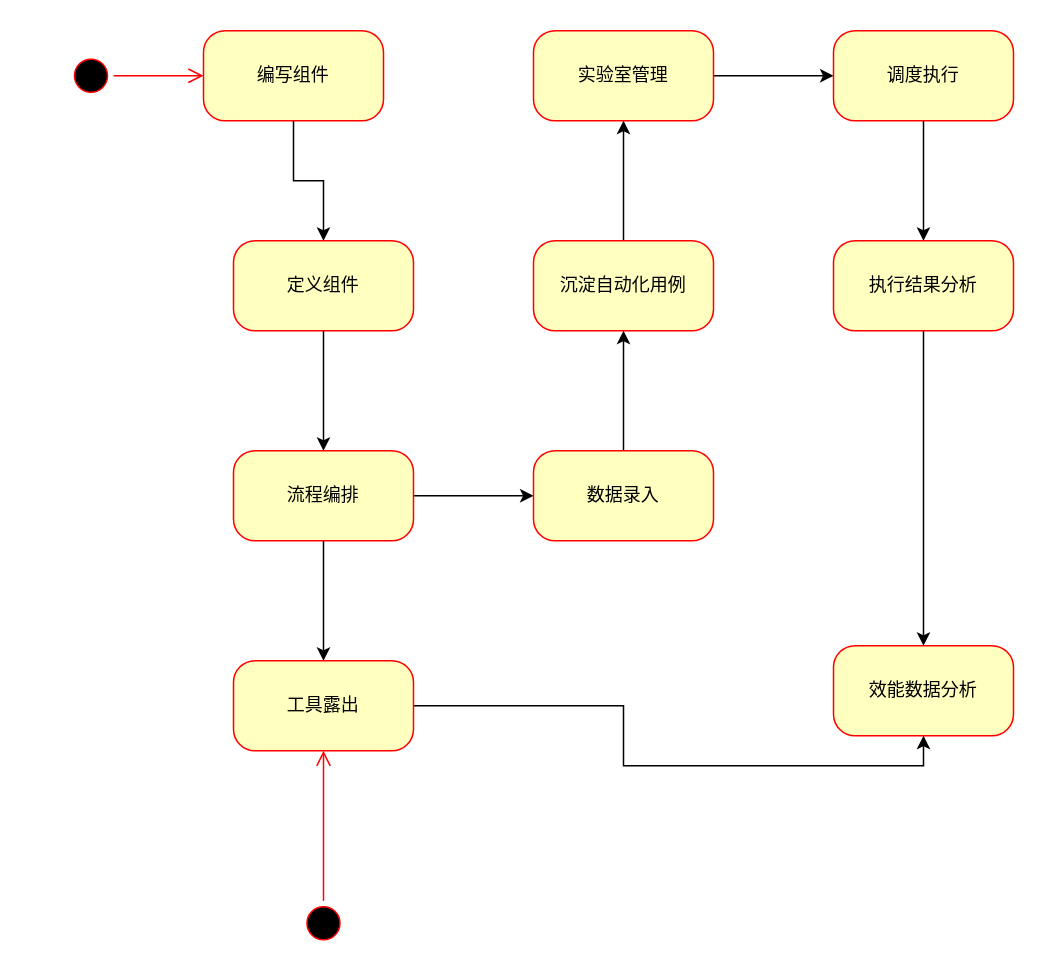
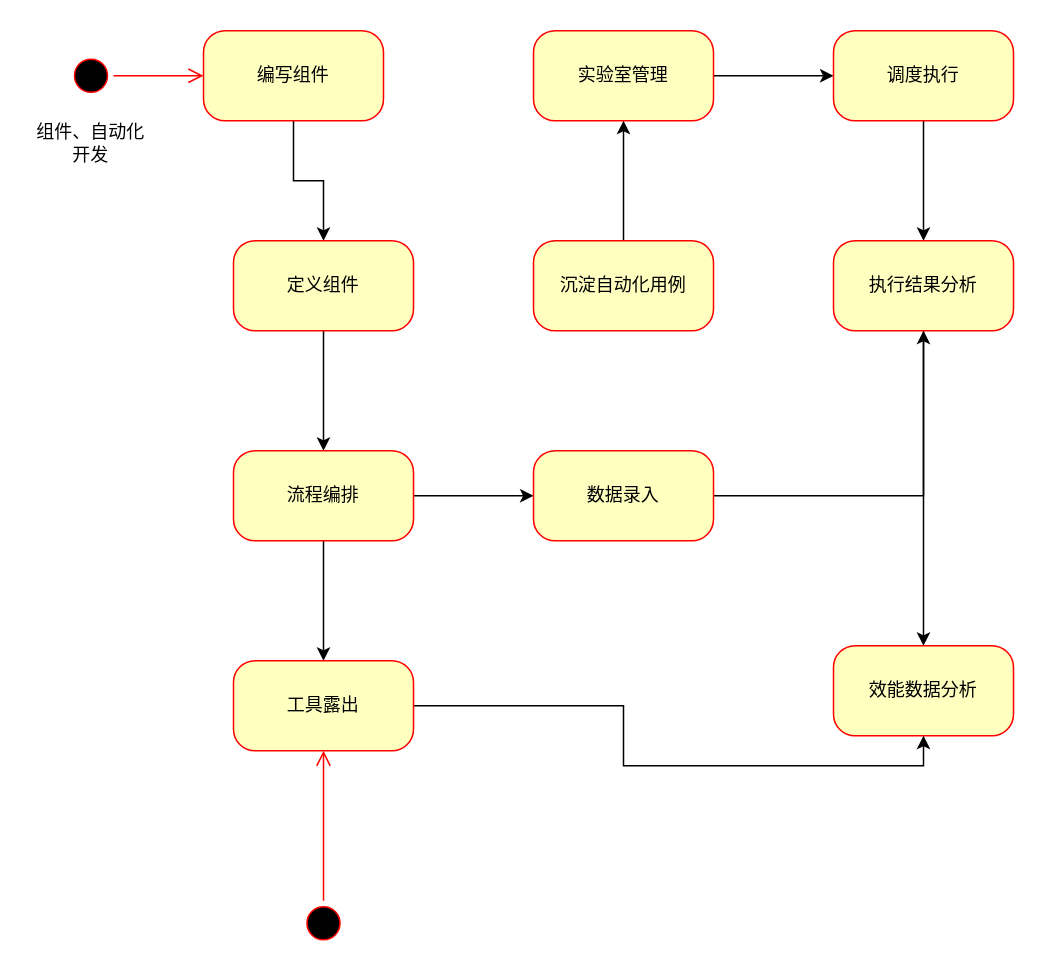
none -> (91, 143)
(623, 396) -> (817, 496)
